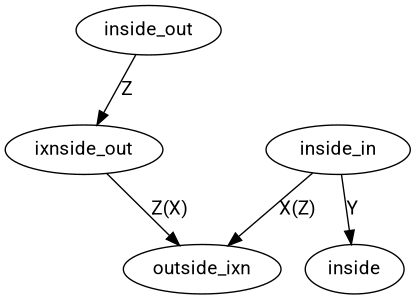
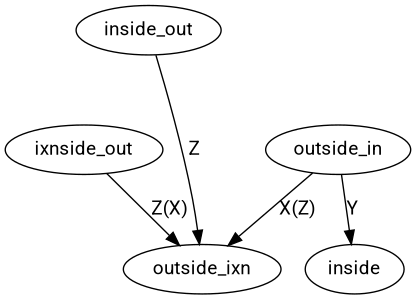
(120, 84) -> (180, 142)
(338, 150) -> (338, 150)
